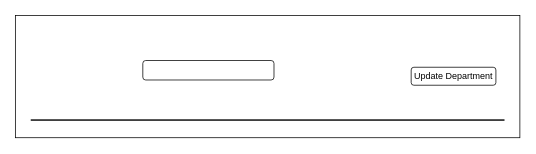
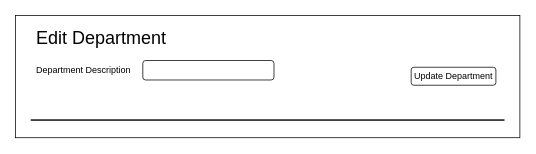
none -> (191, 39)
none -> (87, 70)
